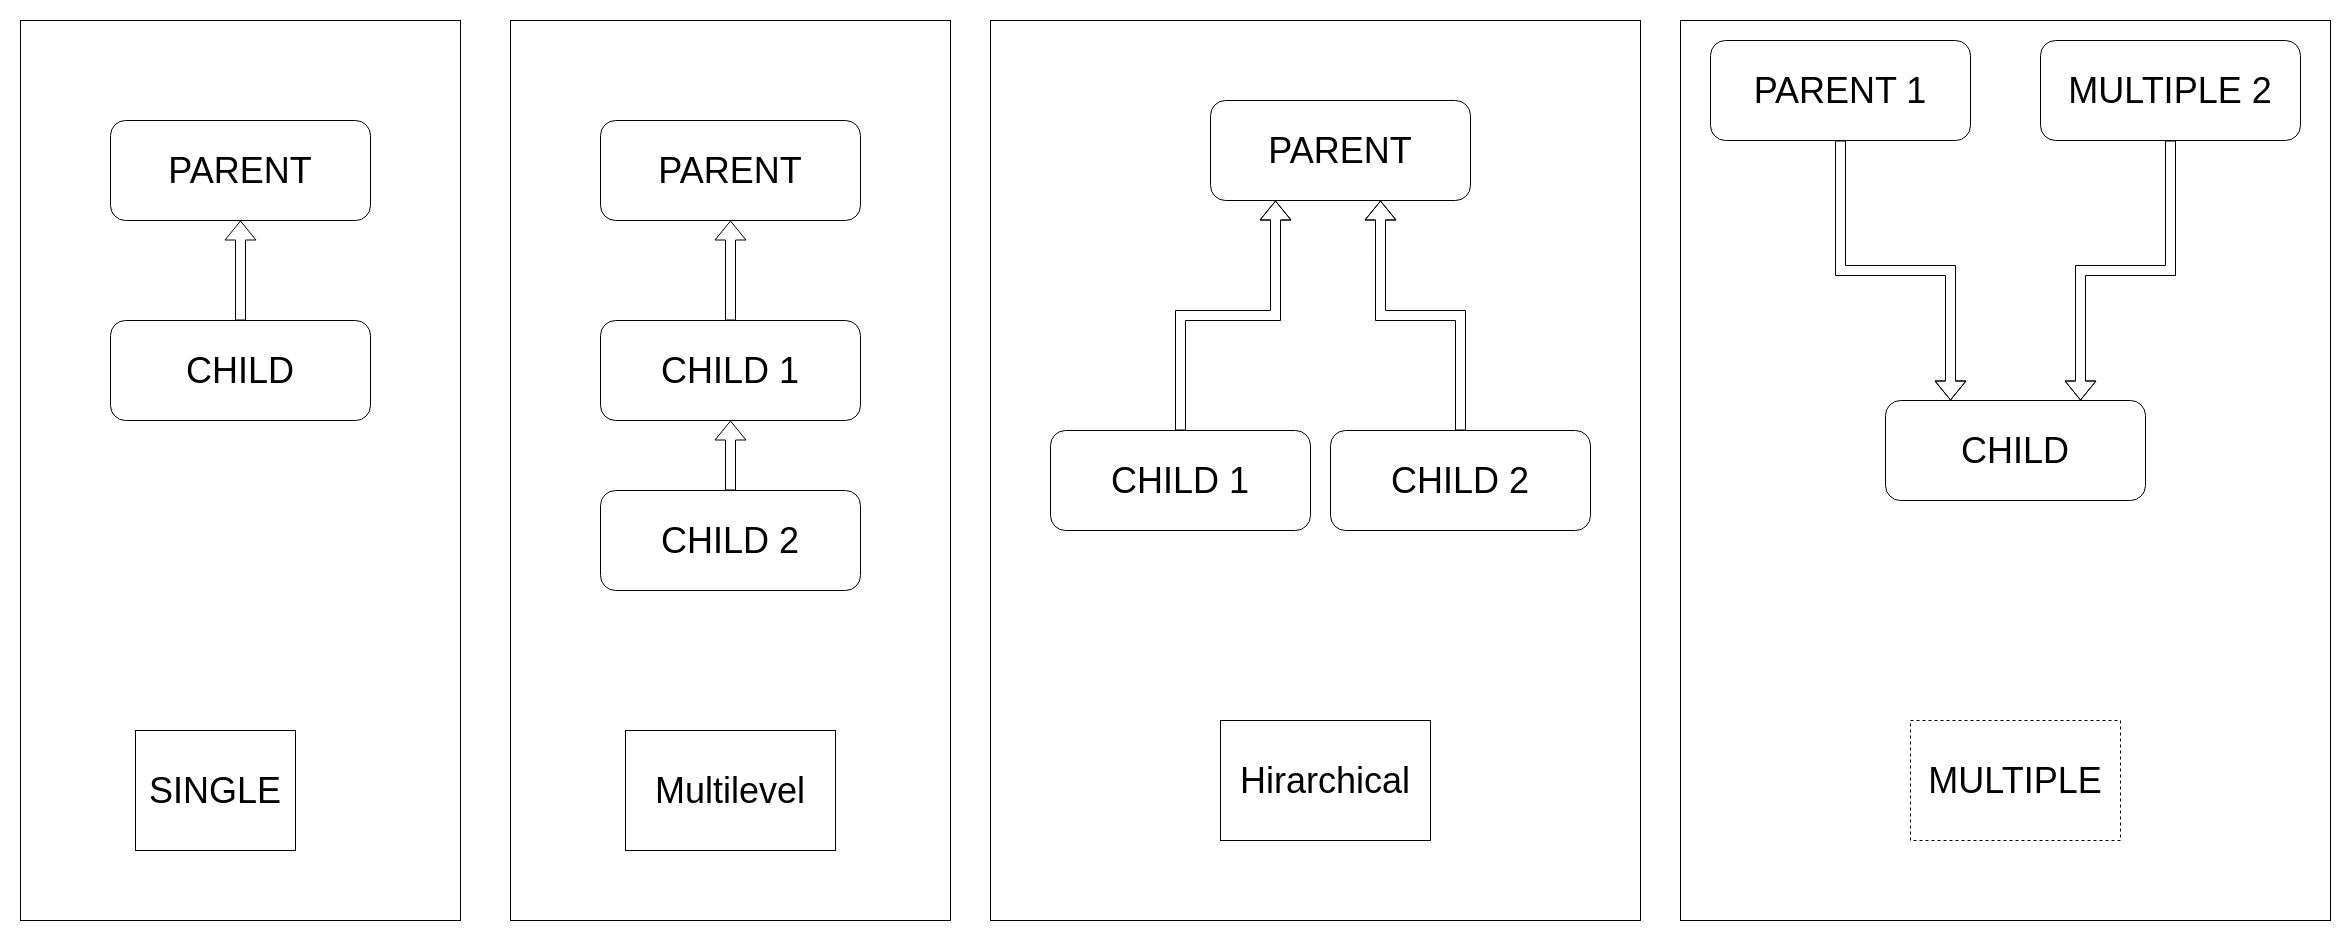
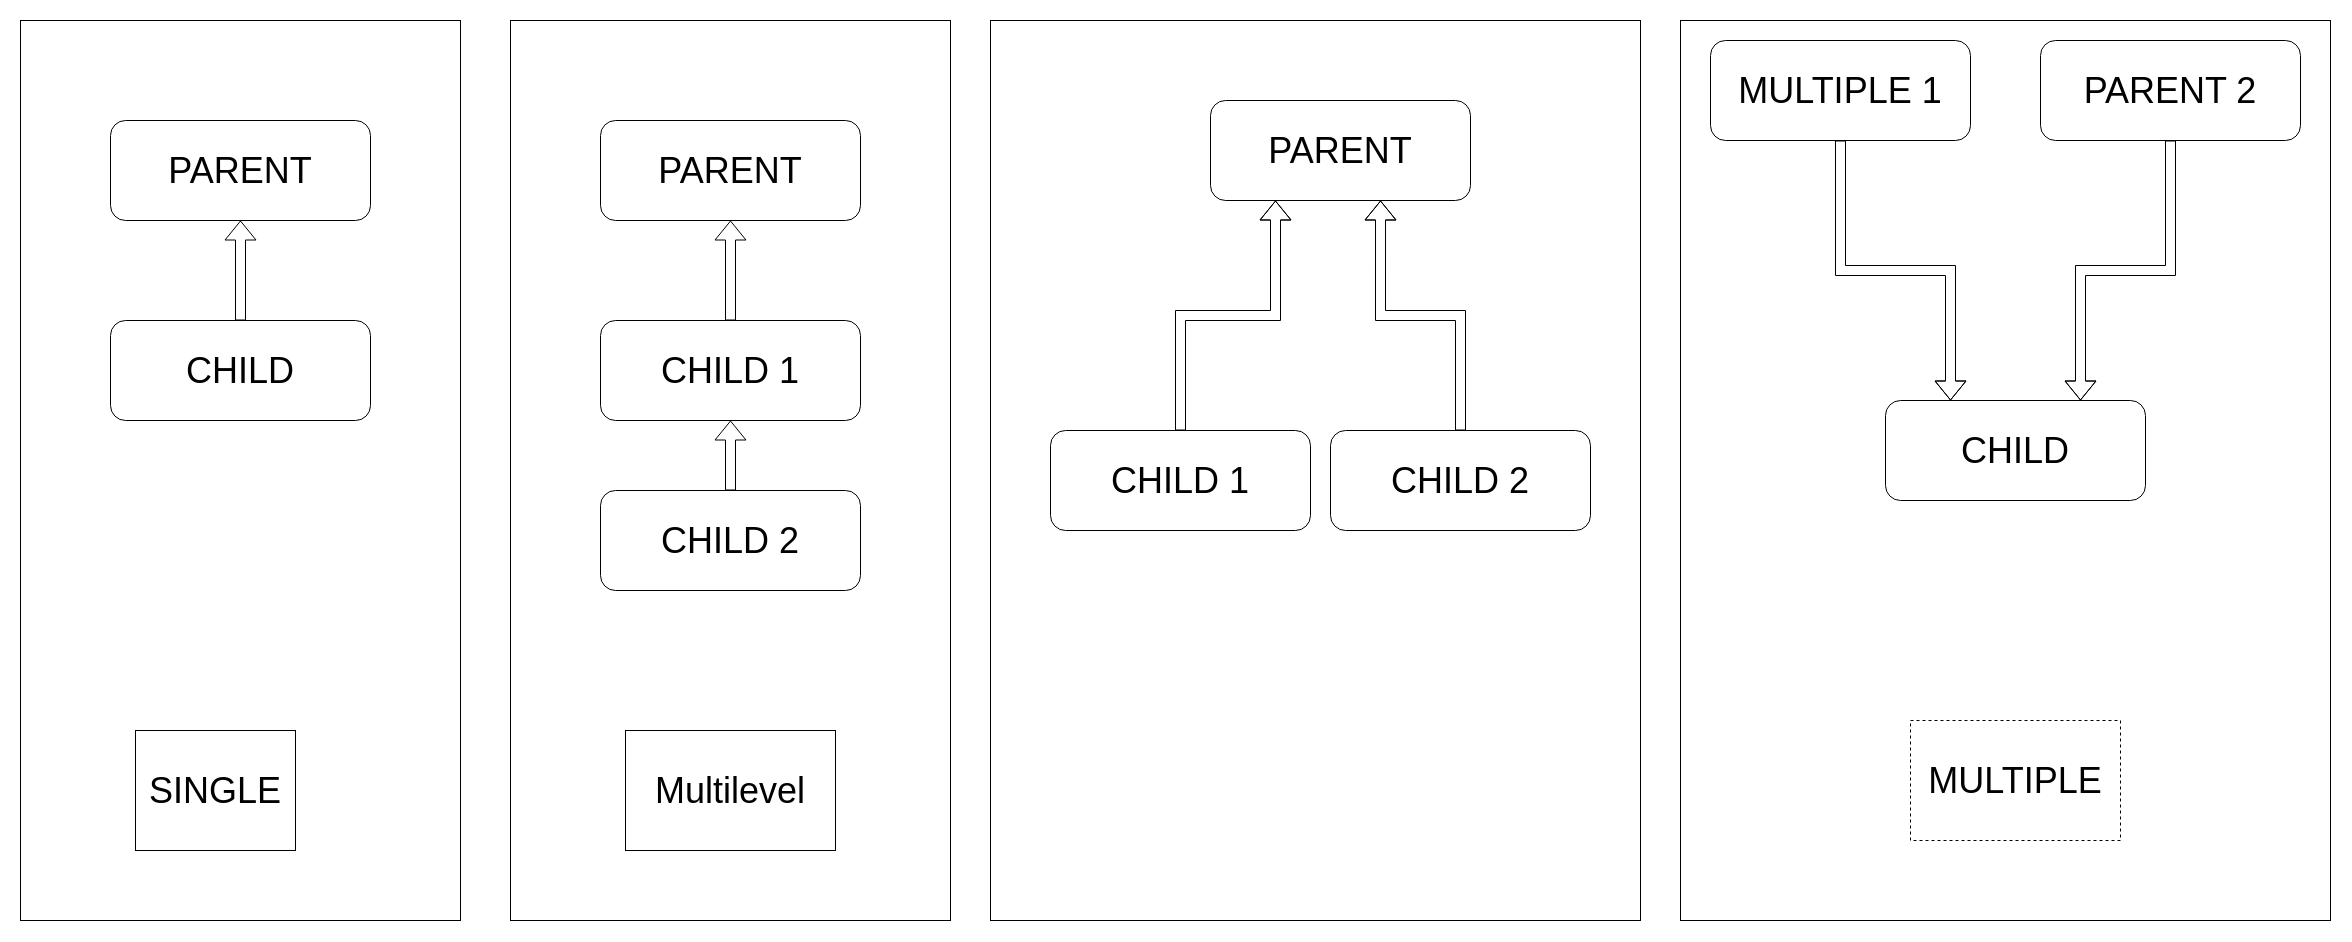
(1841, 91) -> (1841, 91)
(2171, 91) -> (2171, 91)
(1326, 781) -> none
